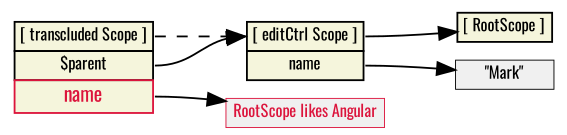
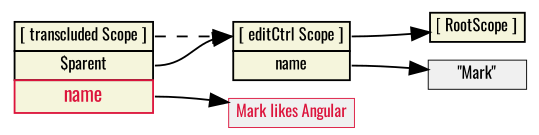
(305, 113) -> (292, 113)
